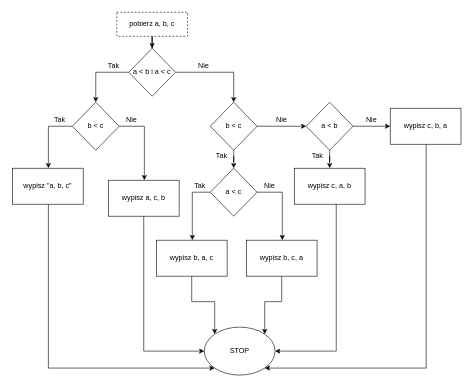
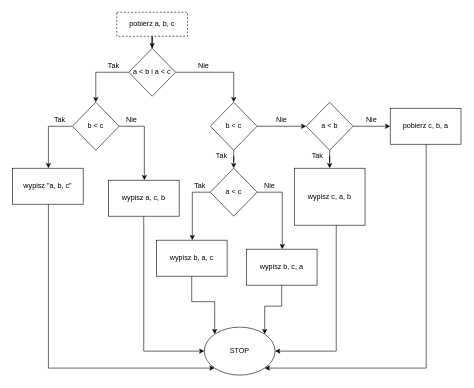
(426, 126) -> (426, 126)
(330, 186) -> (330, 197)
(282, 258) -> (282, 267)
